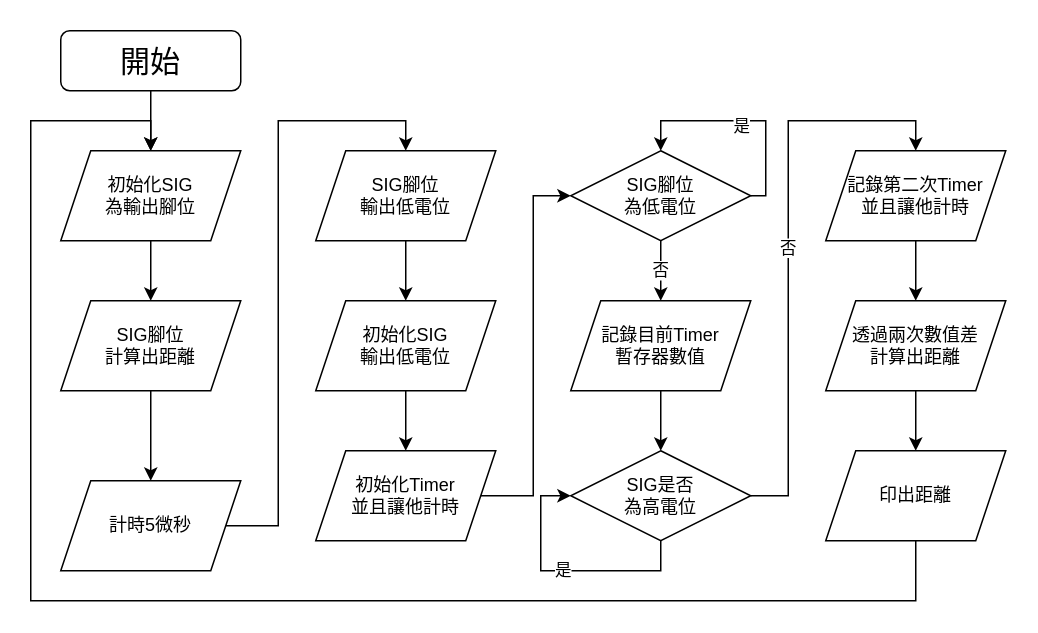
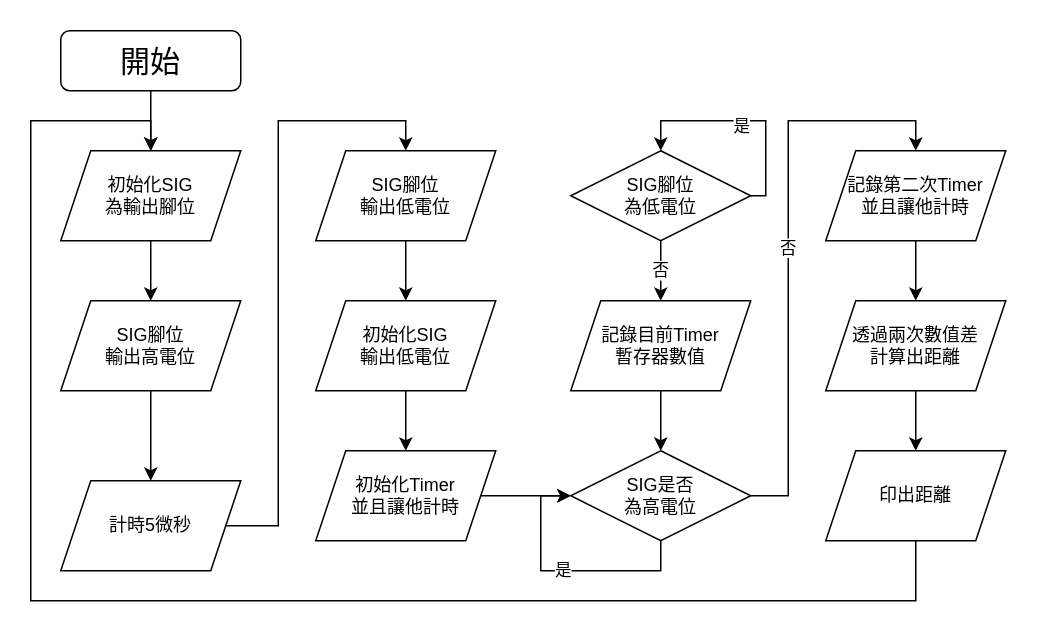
(533, 334) -> (533, 496)
(151, 346) -> (151, 346)
